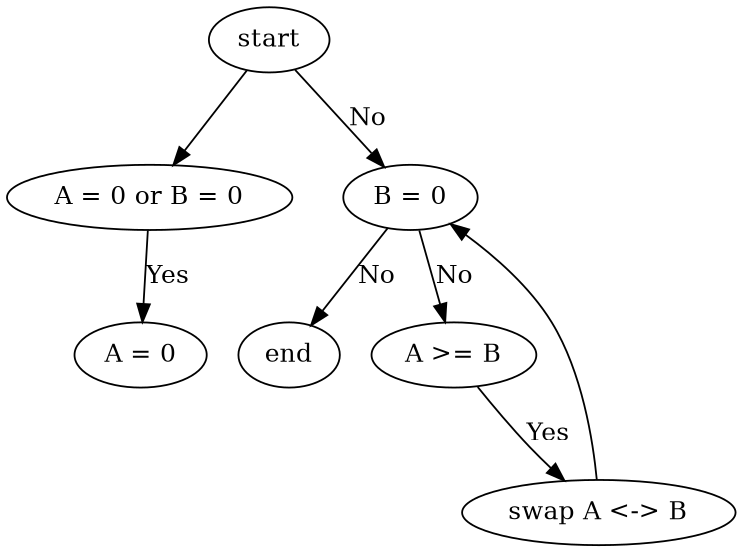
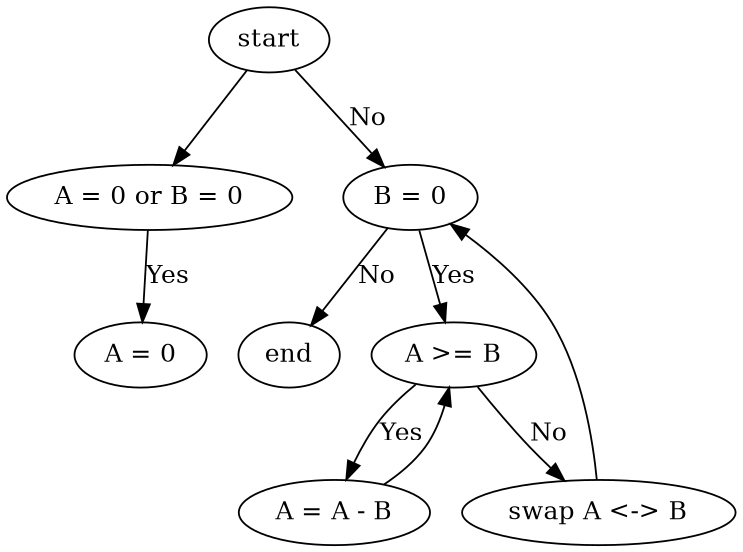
(455, 276) -> (455, 276)
(549, 434) -> (549, 434)
none -> (334, 513)
